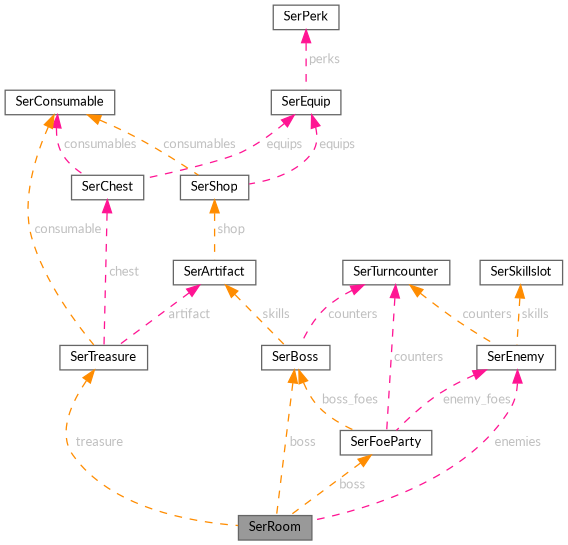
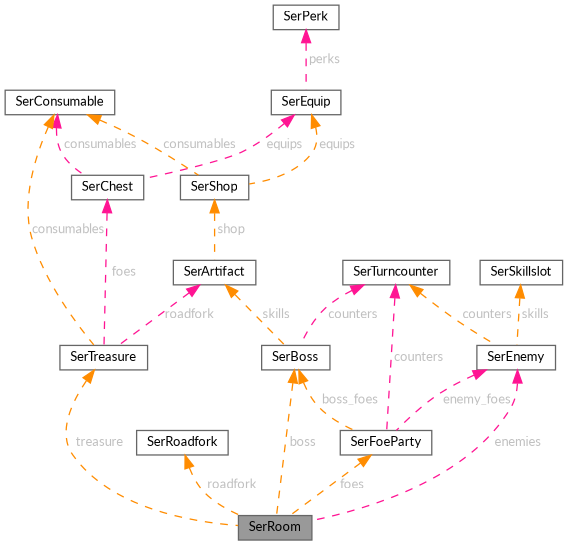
(295, 168) -> (295, 168)
(67, 230) -> (67, 230)
(123, 273) -> (123, 273)
(188, 315) -> (188, 315)
none -> (182, 443)
(351, 485) -> (351, 485)
